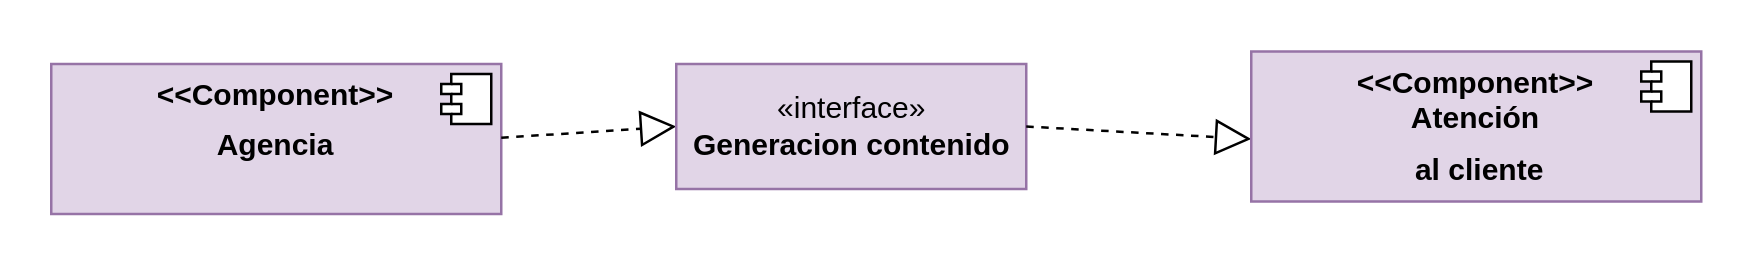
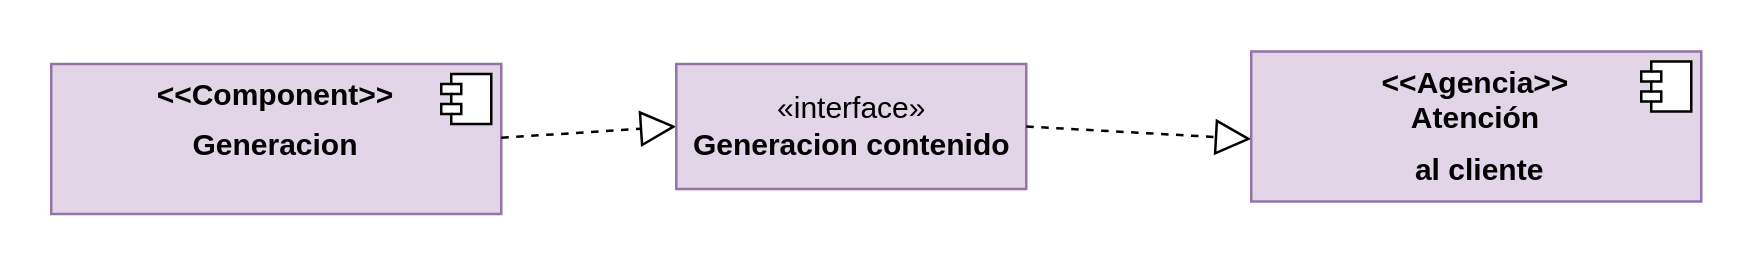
(1360, 51) -> (1340, 51)
(160, 64) -> (160, 64)
